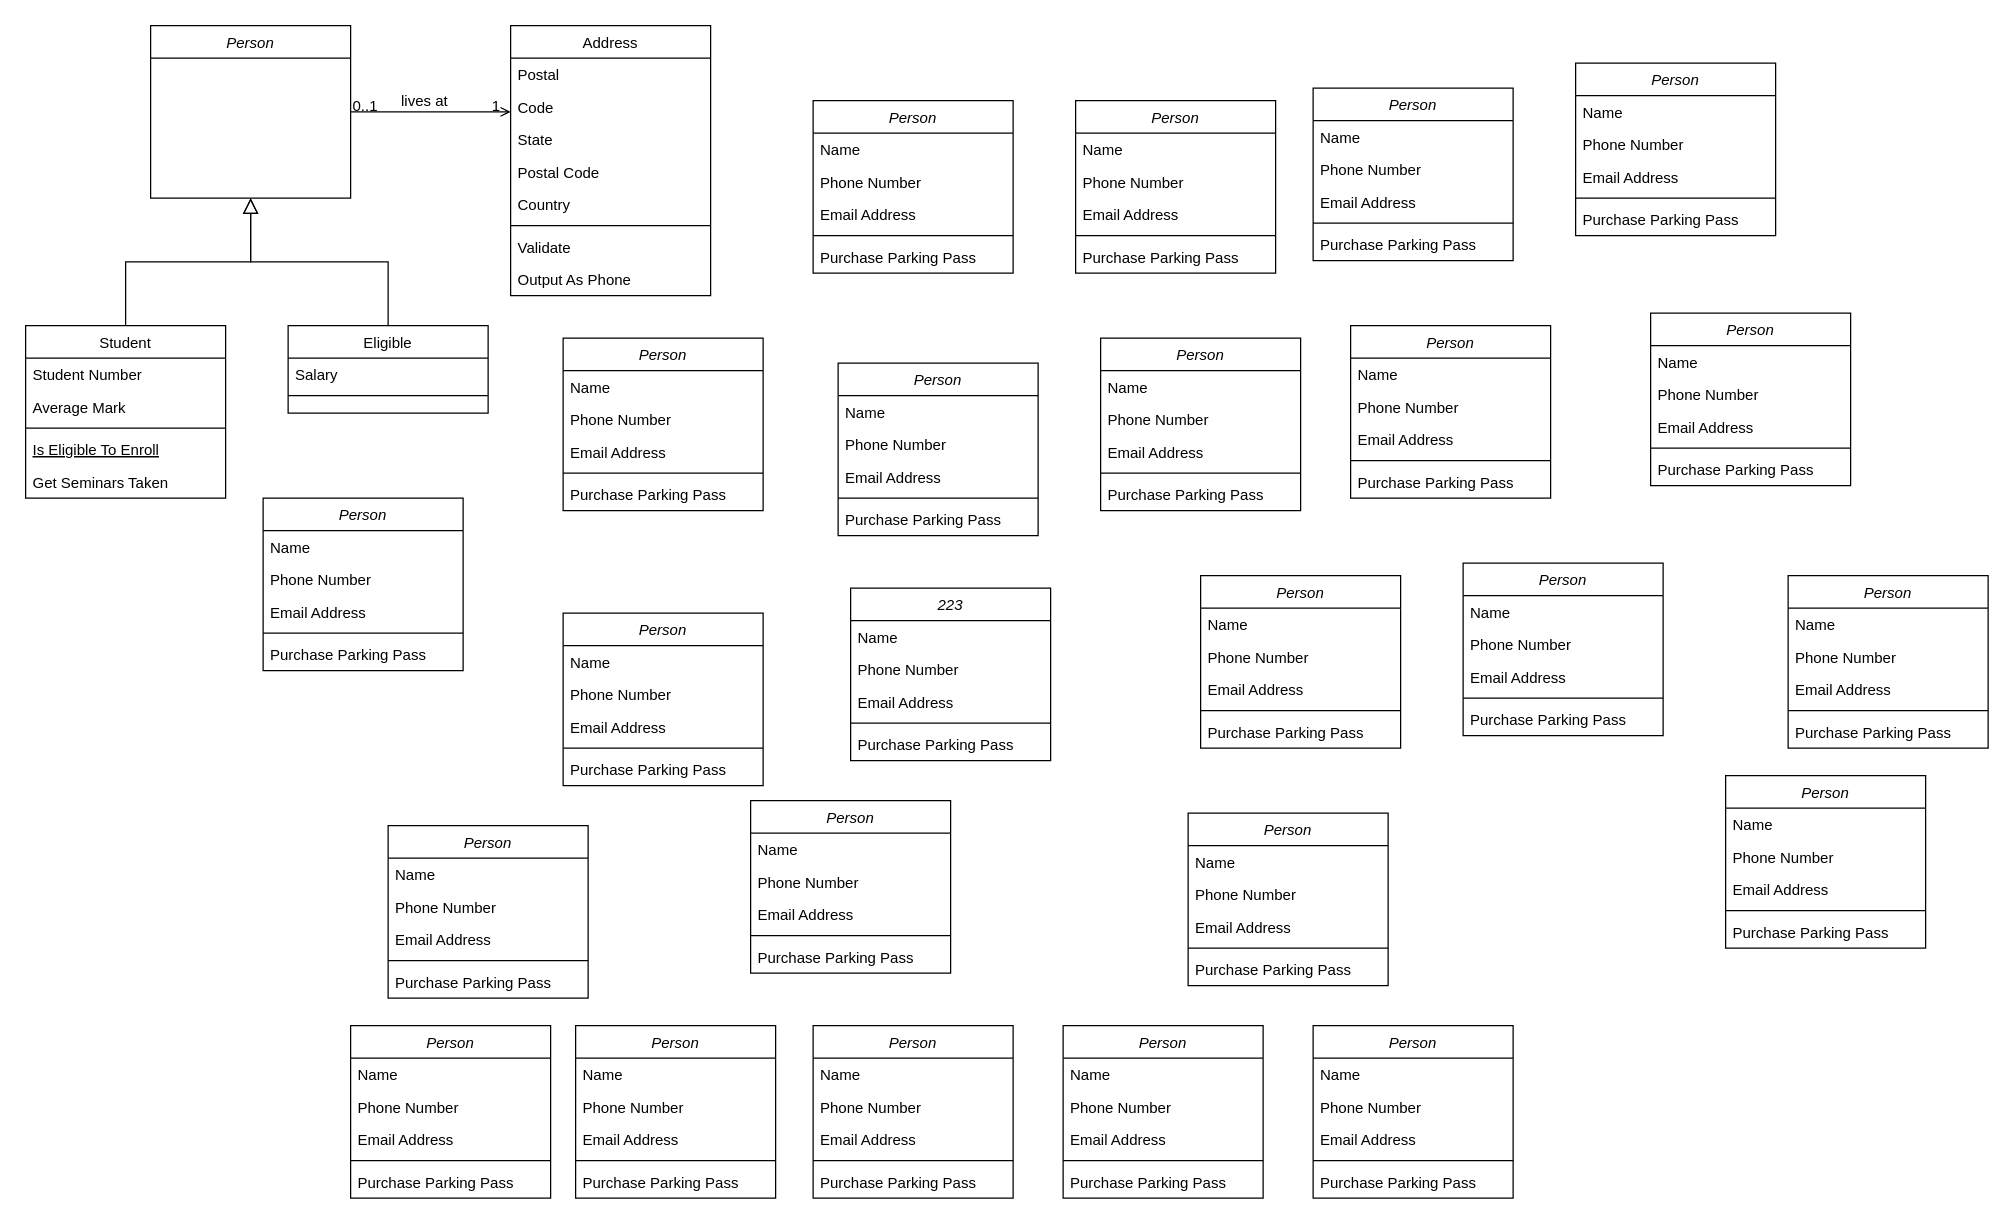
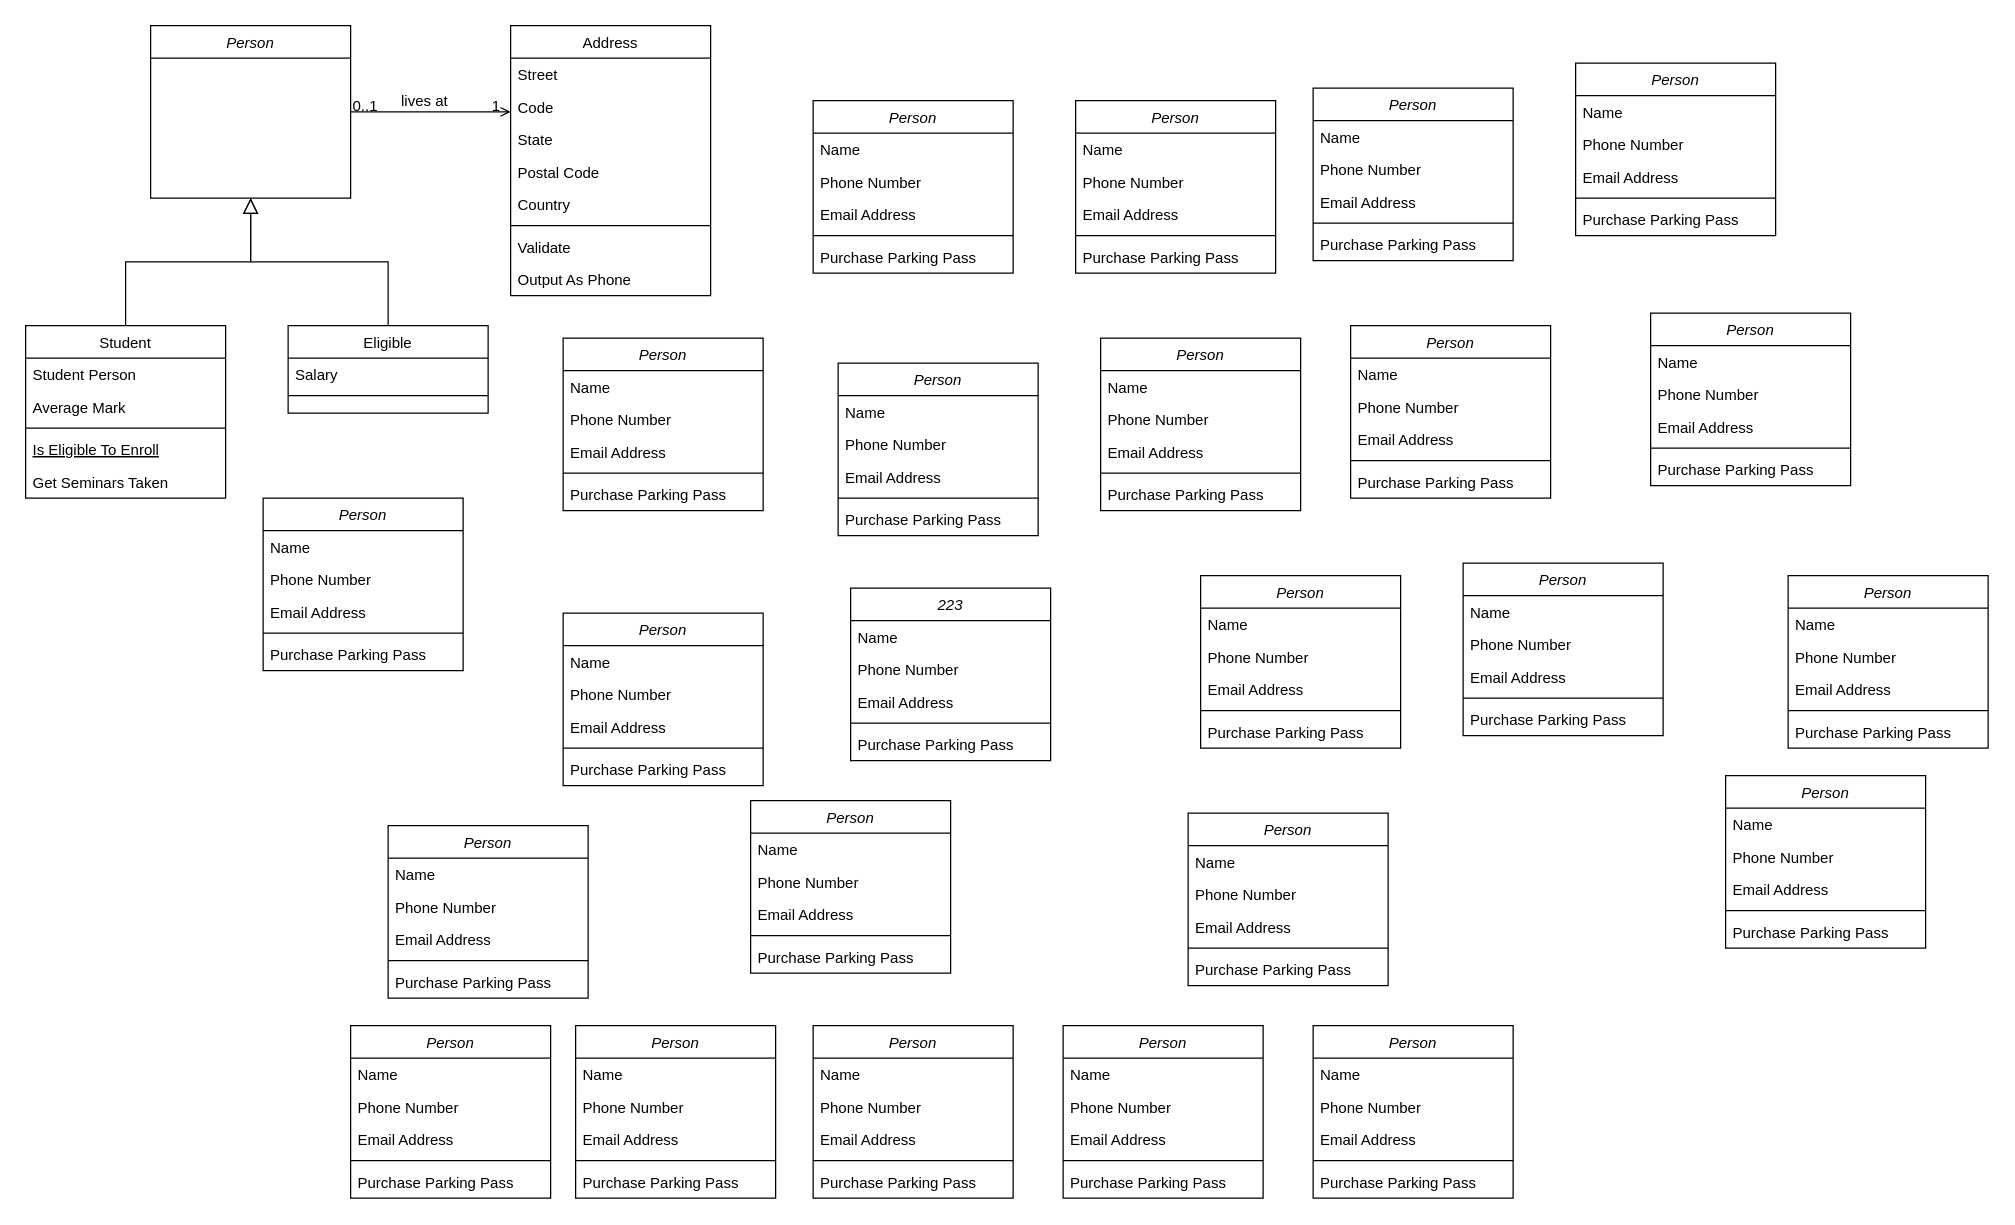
(541, 75) -> (543, 75)
(89, 375) -> (89, 375)
